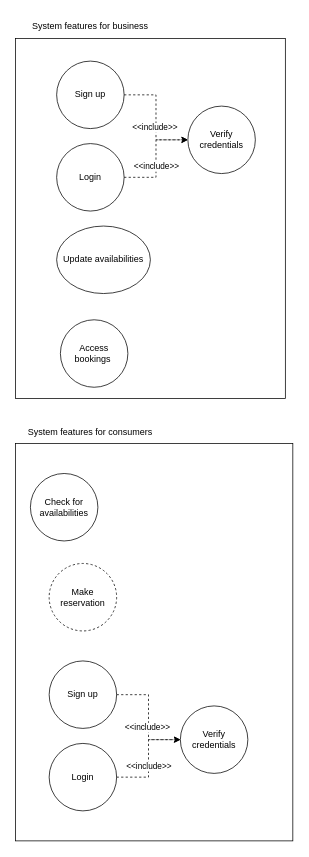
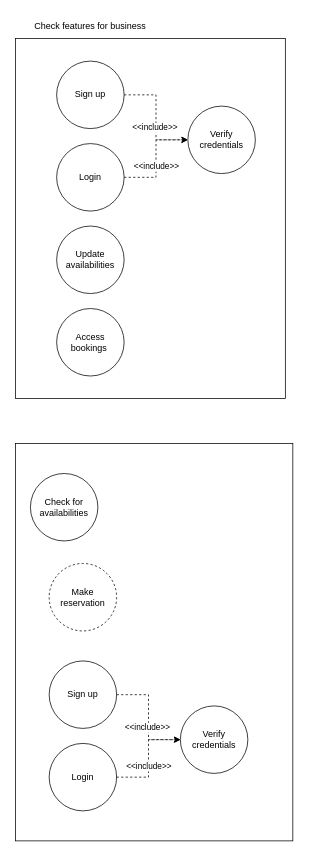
(90, 27) -> (90, 27)
(104, 260) -> (90, 260)
(94, 354) -> (90, 342)
(90, 432) -> none
